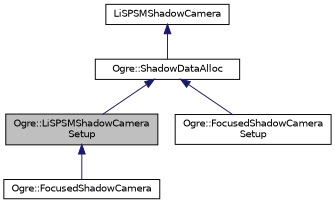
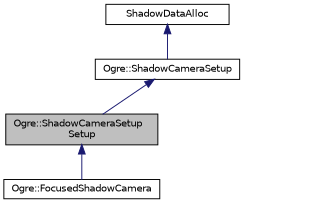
(167, 14) -> (167, 14)
(167, 69) -> (167, 69)
(82, 129) -> (82, 129)
(253, 129) -> none
